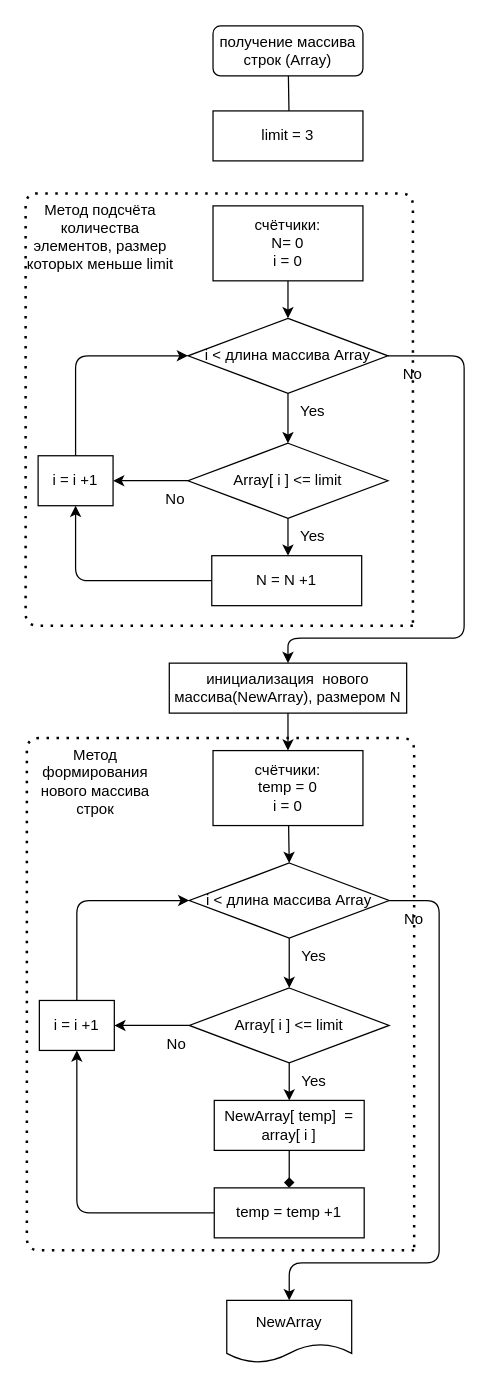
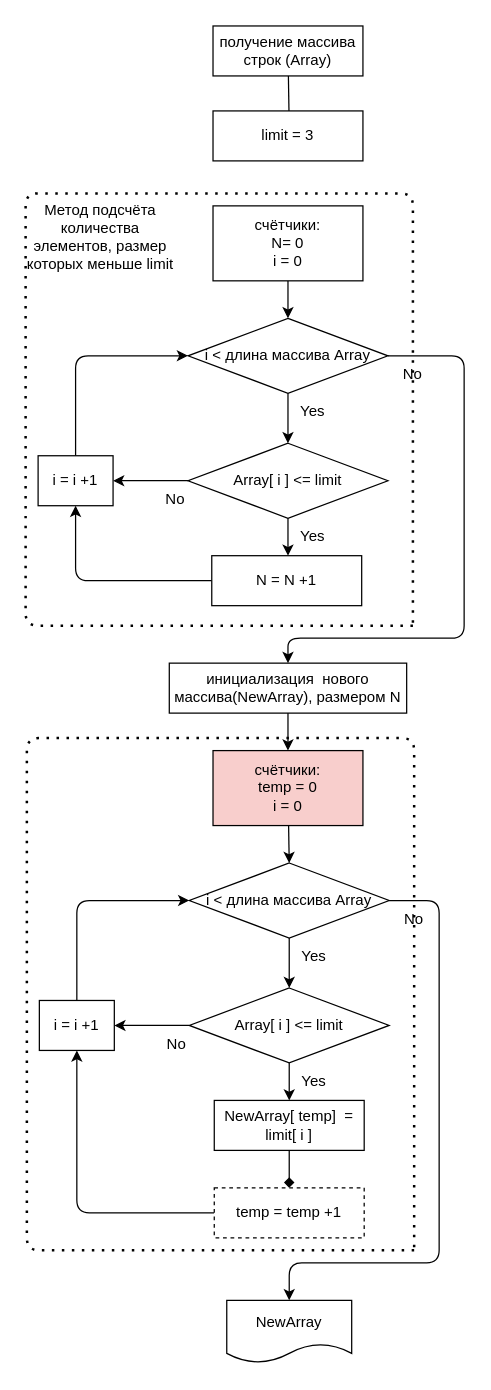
(288, 51) -> (288, 51)
(96, 782) -> none
(288, 788) -> (288, 788)
(289, 1126) -> (289, 1126)
(289, 1213) -> (289, 1213)
